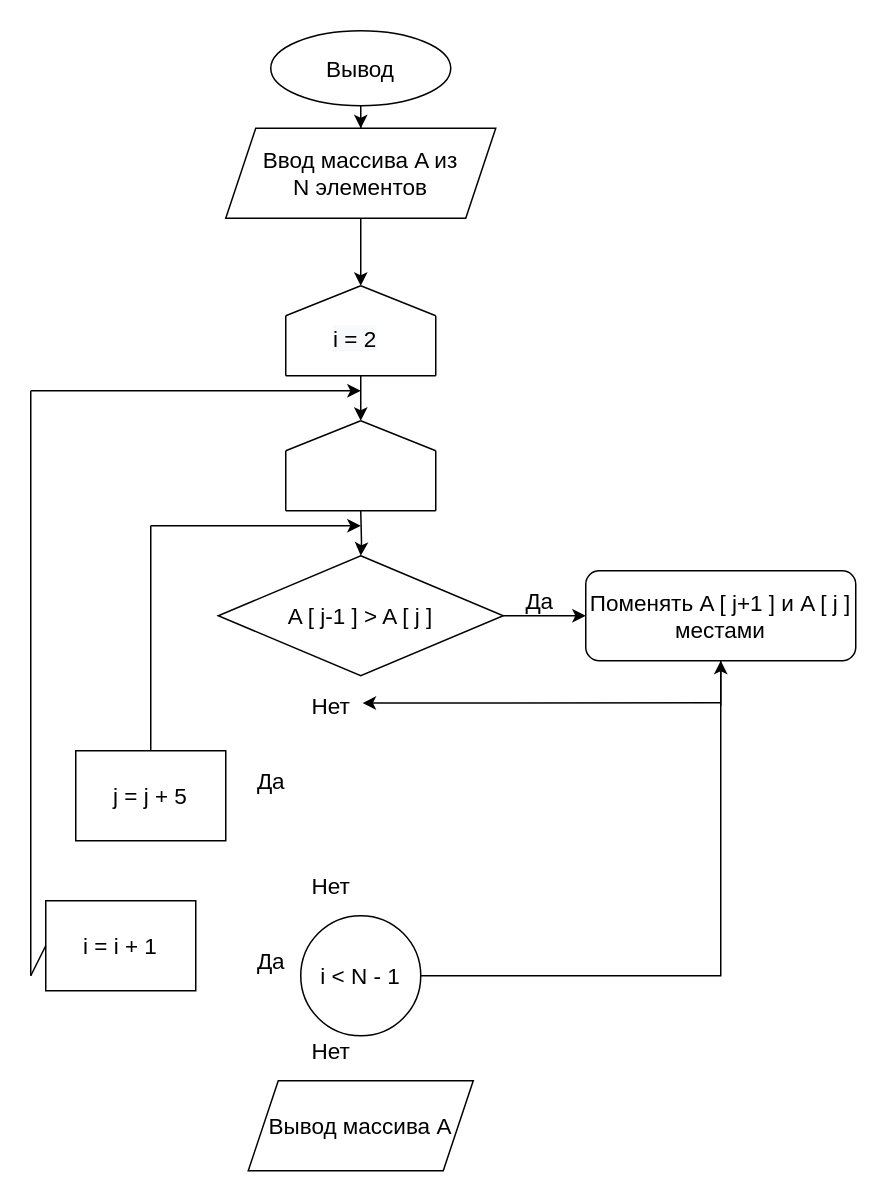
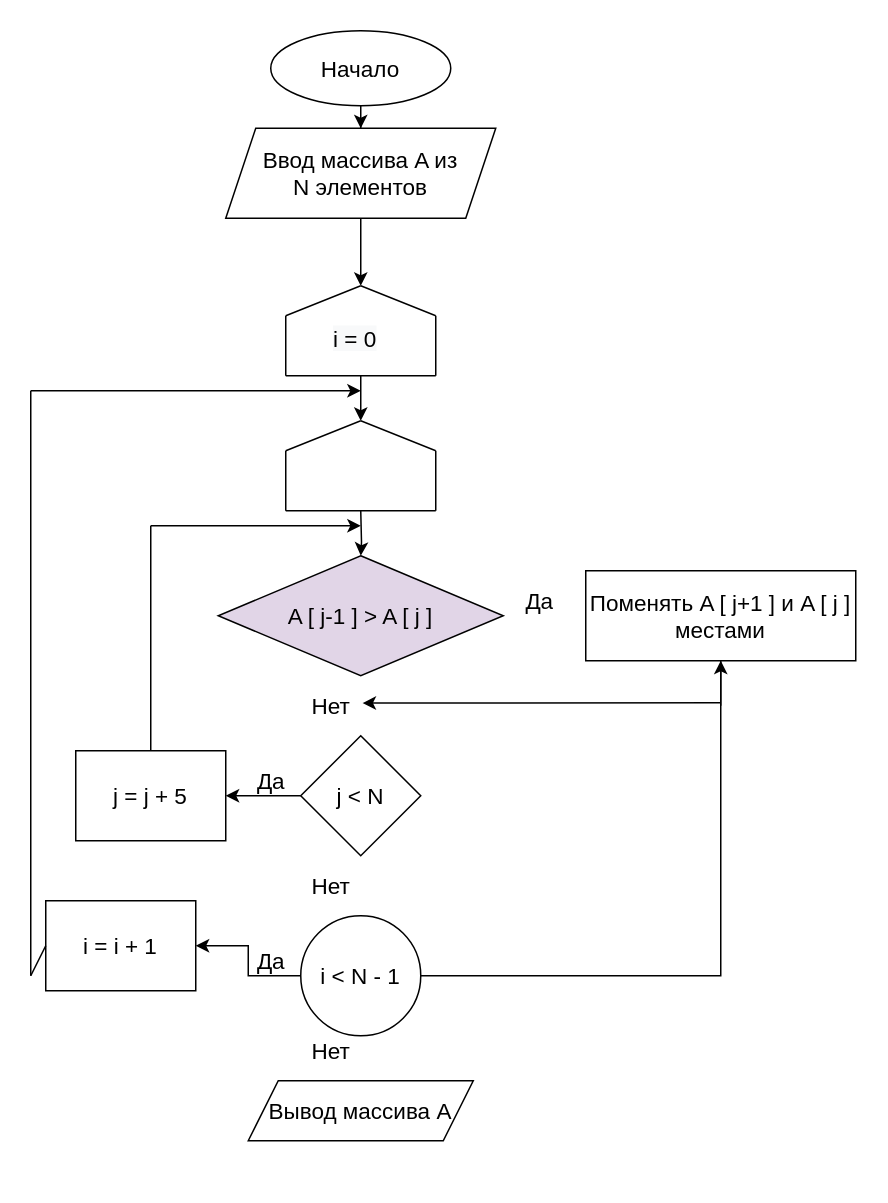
(361, 68) -> (361, 68)
(356, 340) -> (356, 340)
(361, 616) -> (361, 616)
(540, 616) -> none
(721, 616) -> (721, 616)
none -> (269, 796)
none -> (361, 796)
none -> (248, 966)
(361, 1126) -> (361, 1111)
